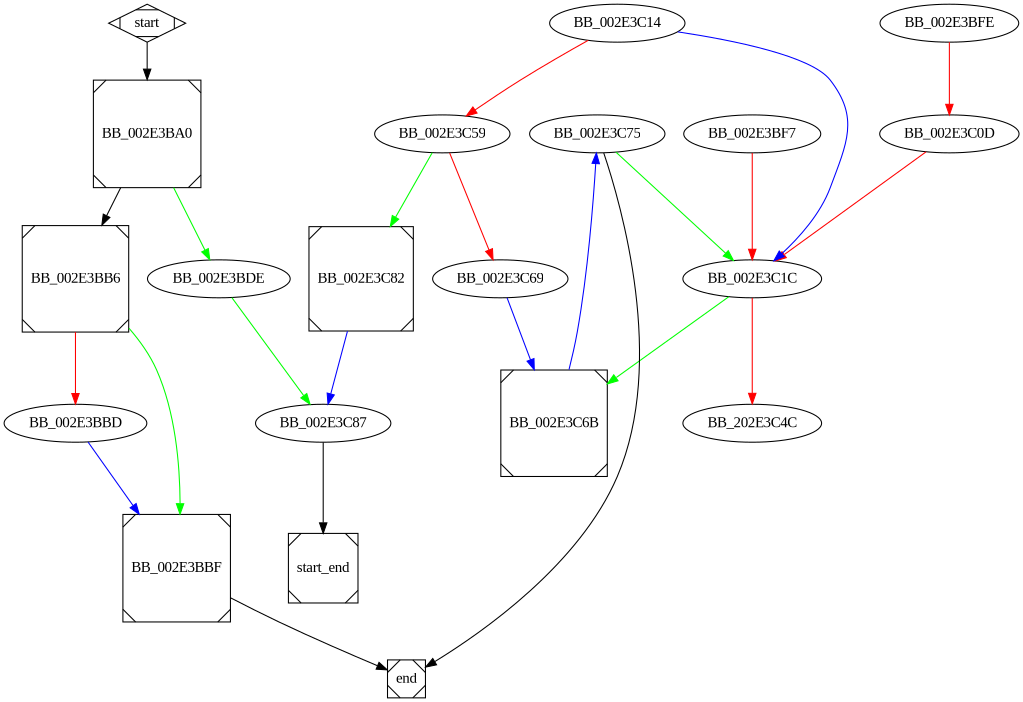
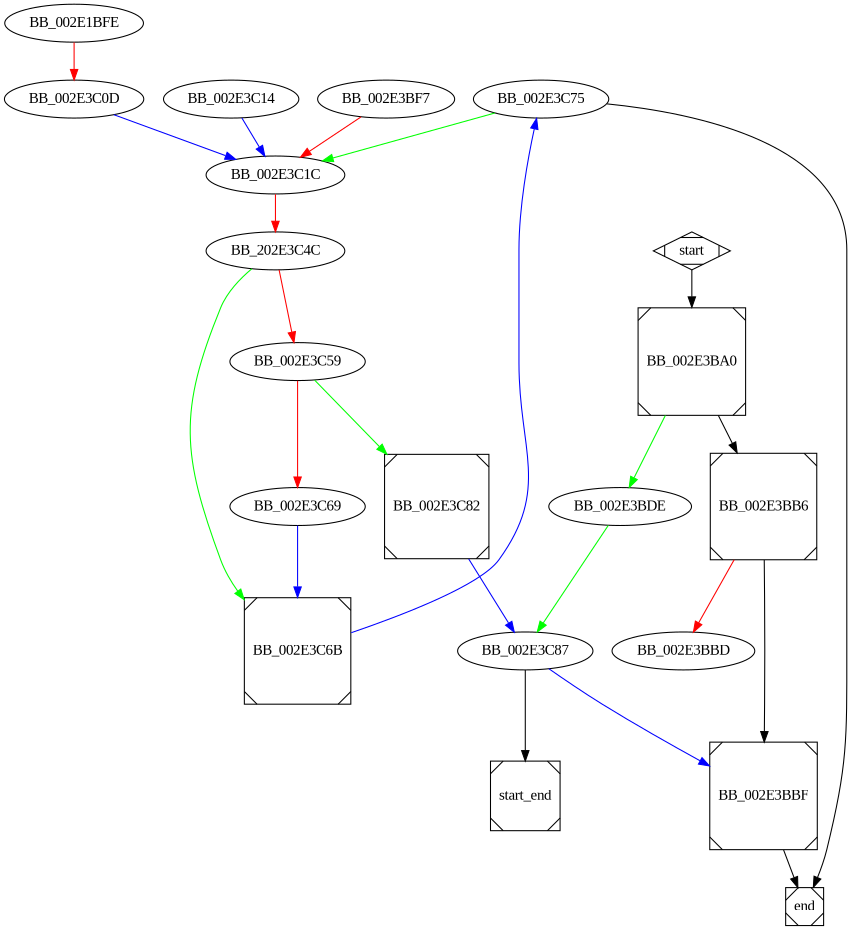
(949, 23) -> (74, 23)
(531, 74) -> (285, 301)
(855, 203) -> (170, 135)
(673, 337) -> (191, 426)
(170, 411) -> (765, 646)
(111, 474) -> (623, 717)
